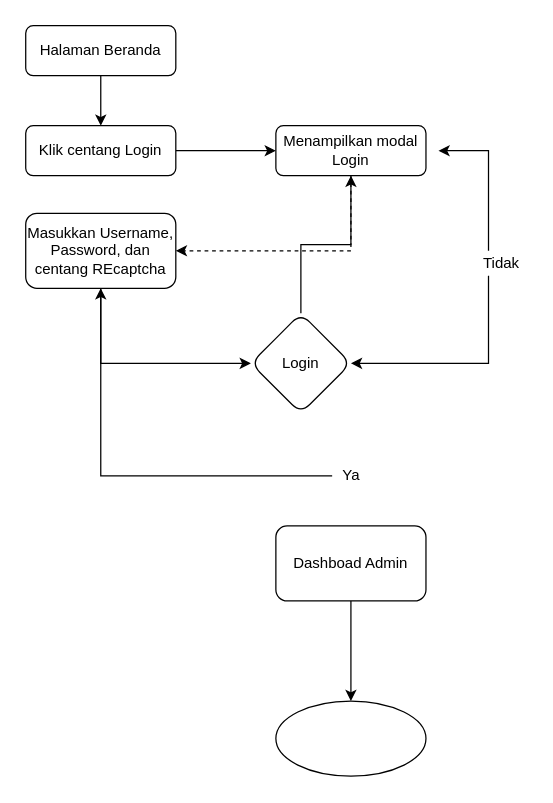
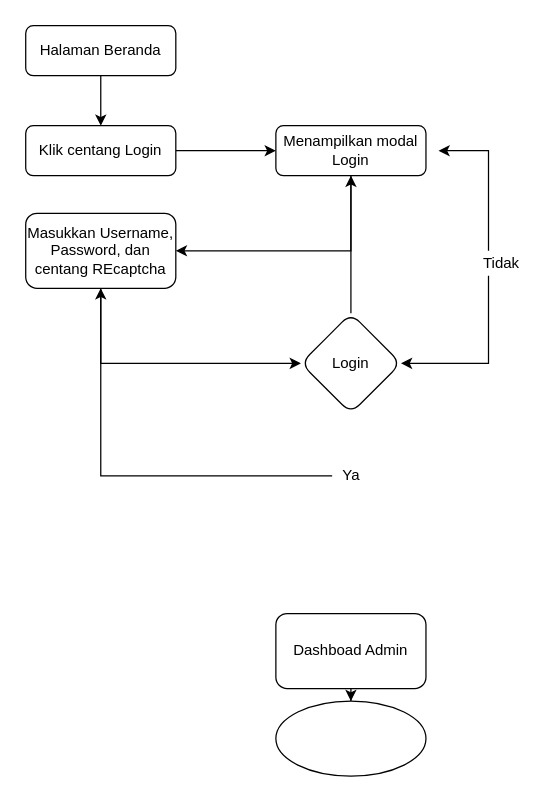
(266, 251) -> (266, 251)
(301, 363) -> (351, 363)
(351, 563) -> (351, 651)
